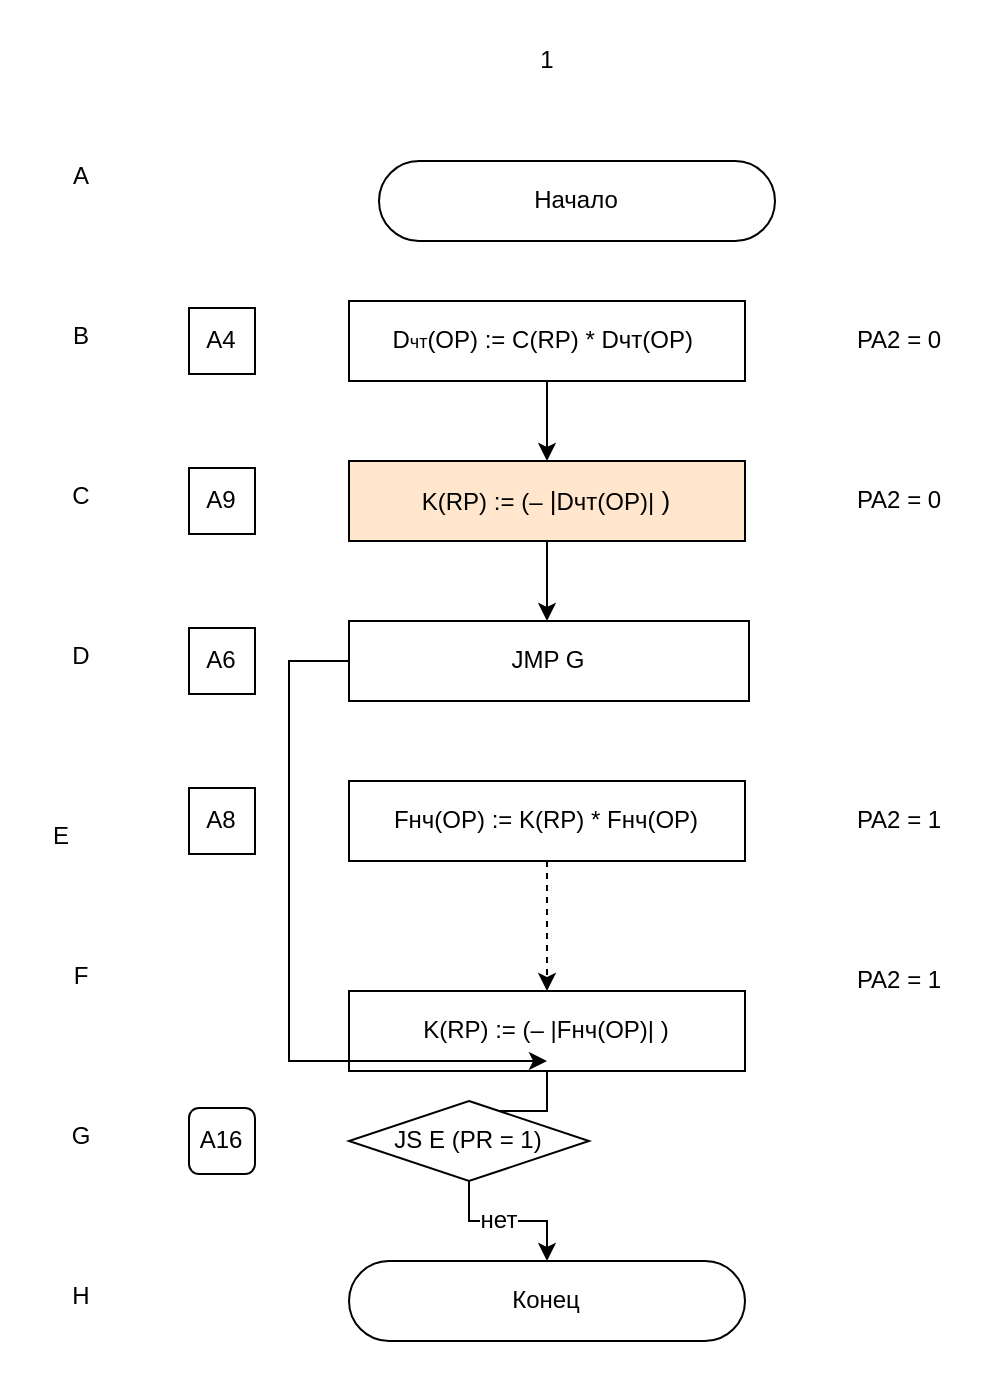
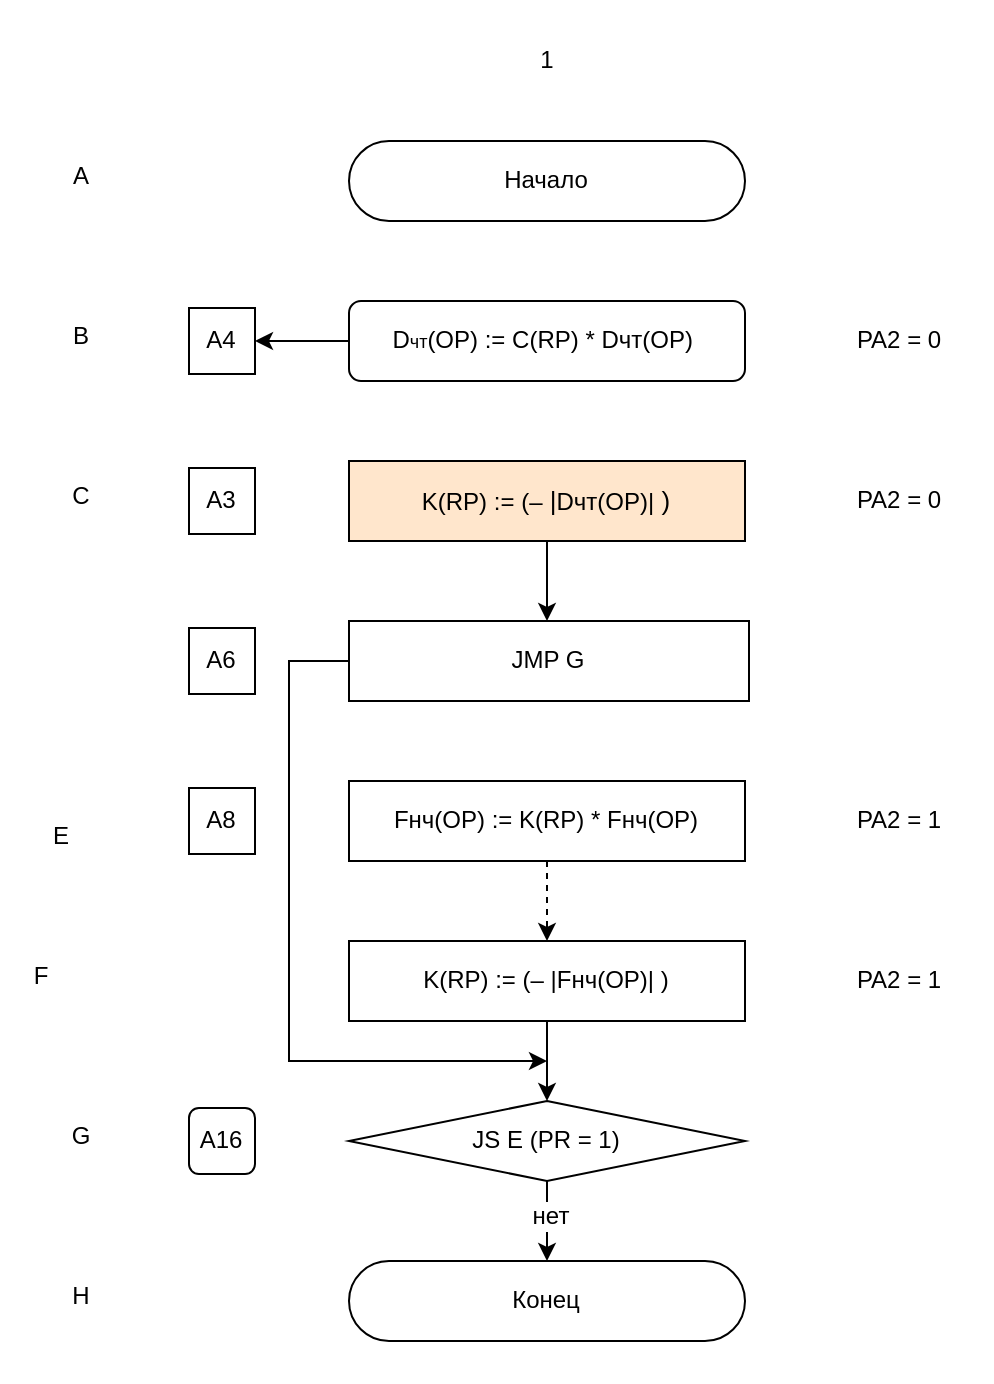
(577, 201) -> (547, 181)
(547, 341) -> (547, 341)
(547, 414) -> (309, 341)
(222, 501) -> (222, 501)
(81, 657) -> none
(81, 977) -> (41, 977)
(547, 1031) -> (547, 981)
(469, 1141) -> (547, 1141)
